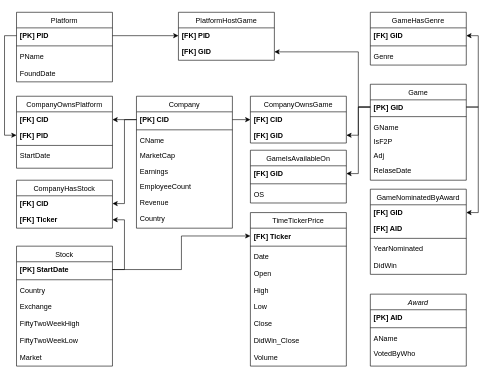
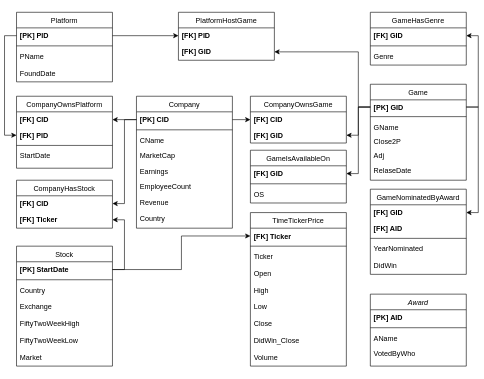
(384, 142) -> (387, 142)
(262, 257) -> (265, 257)
